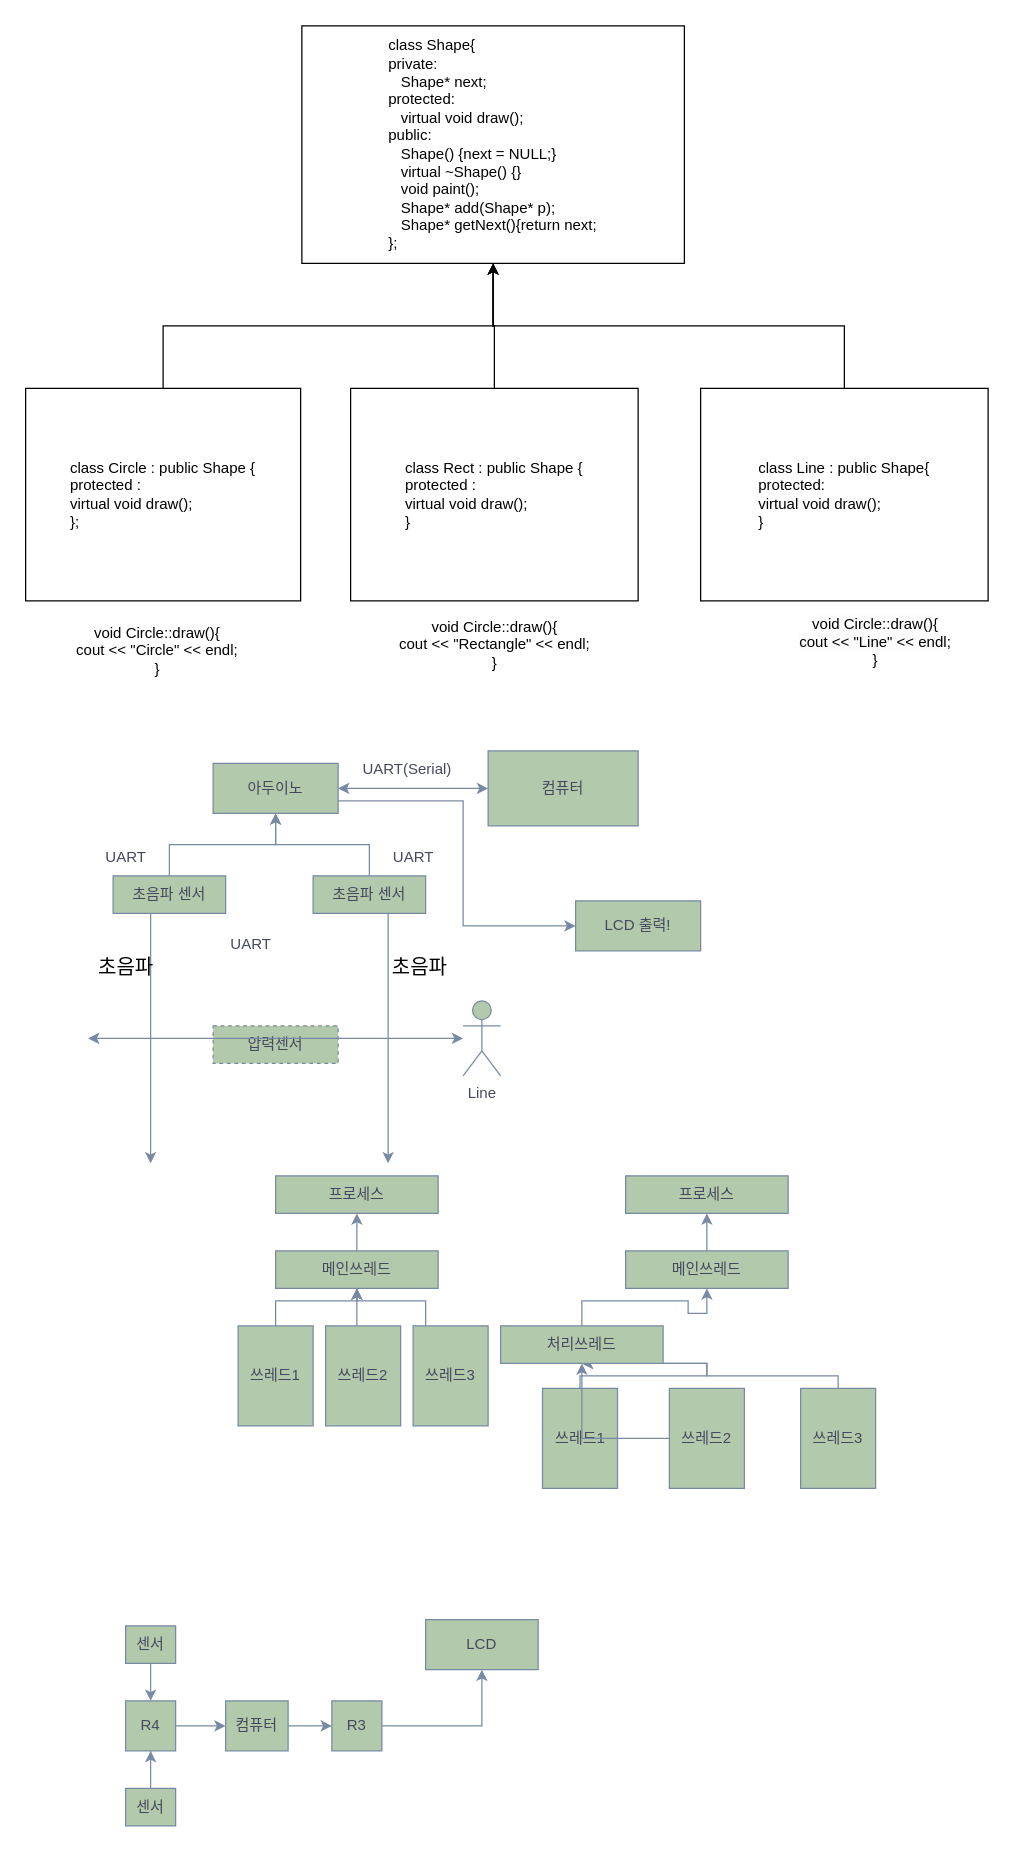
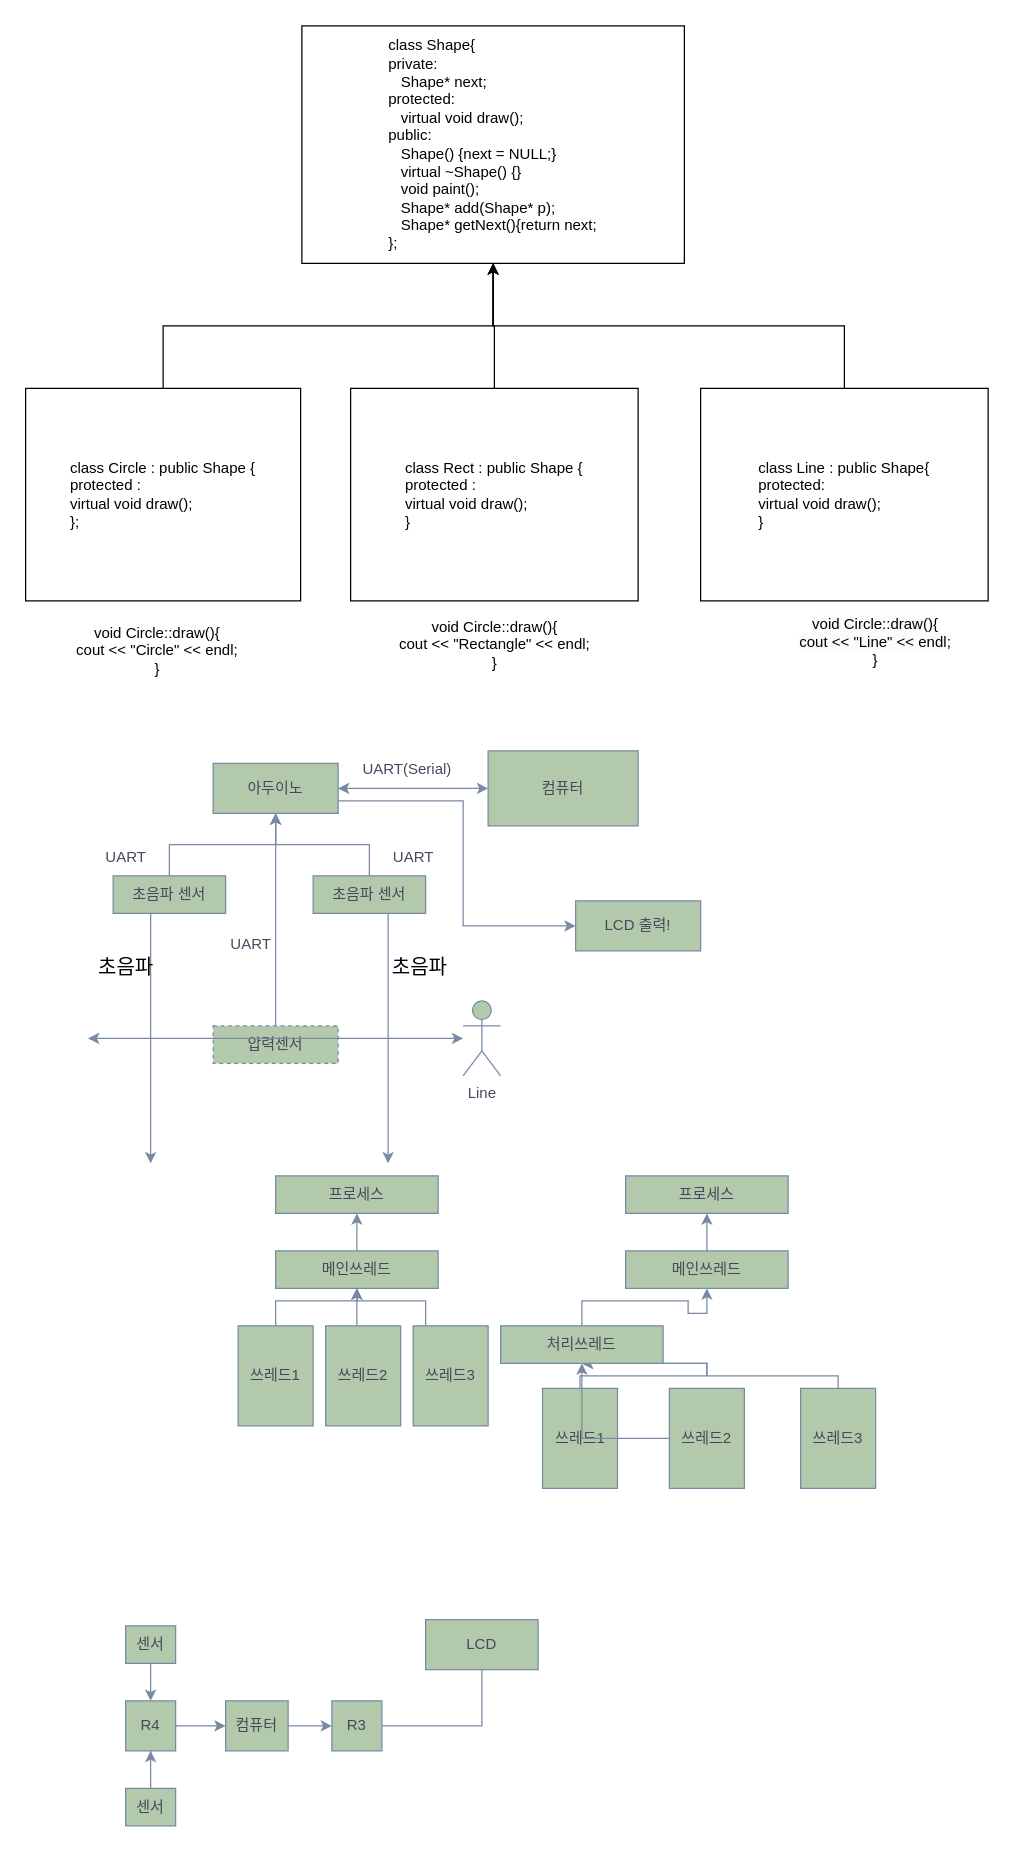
none -> (276, 936)
(482, 1679) -> (482, 1676)
